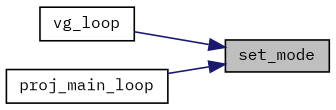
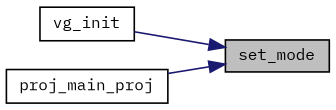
(87, 24) -> (87, 24)
(87, 86) -> (87, 86)
